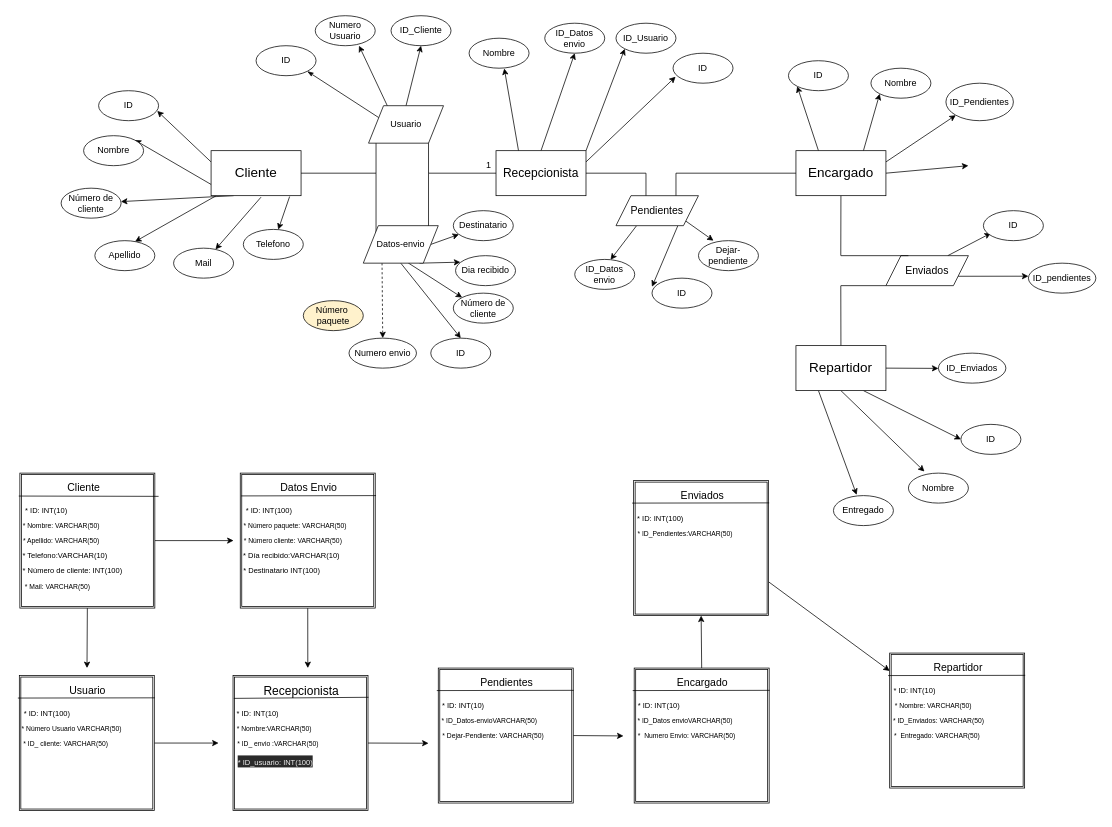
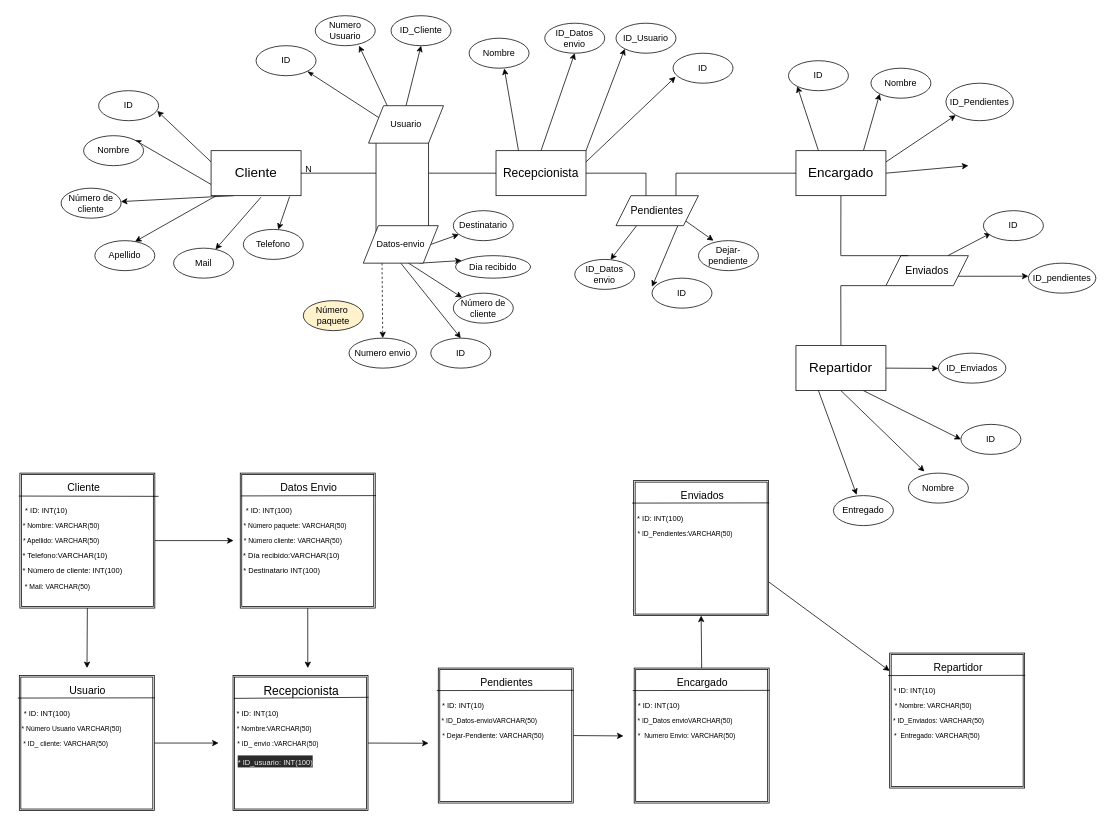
(489, 165) -> none
none -> (309, 169)
(486, 270) -> (493, 267)
